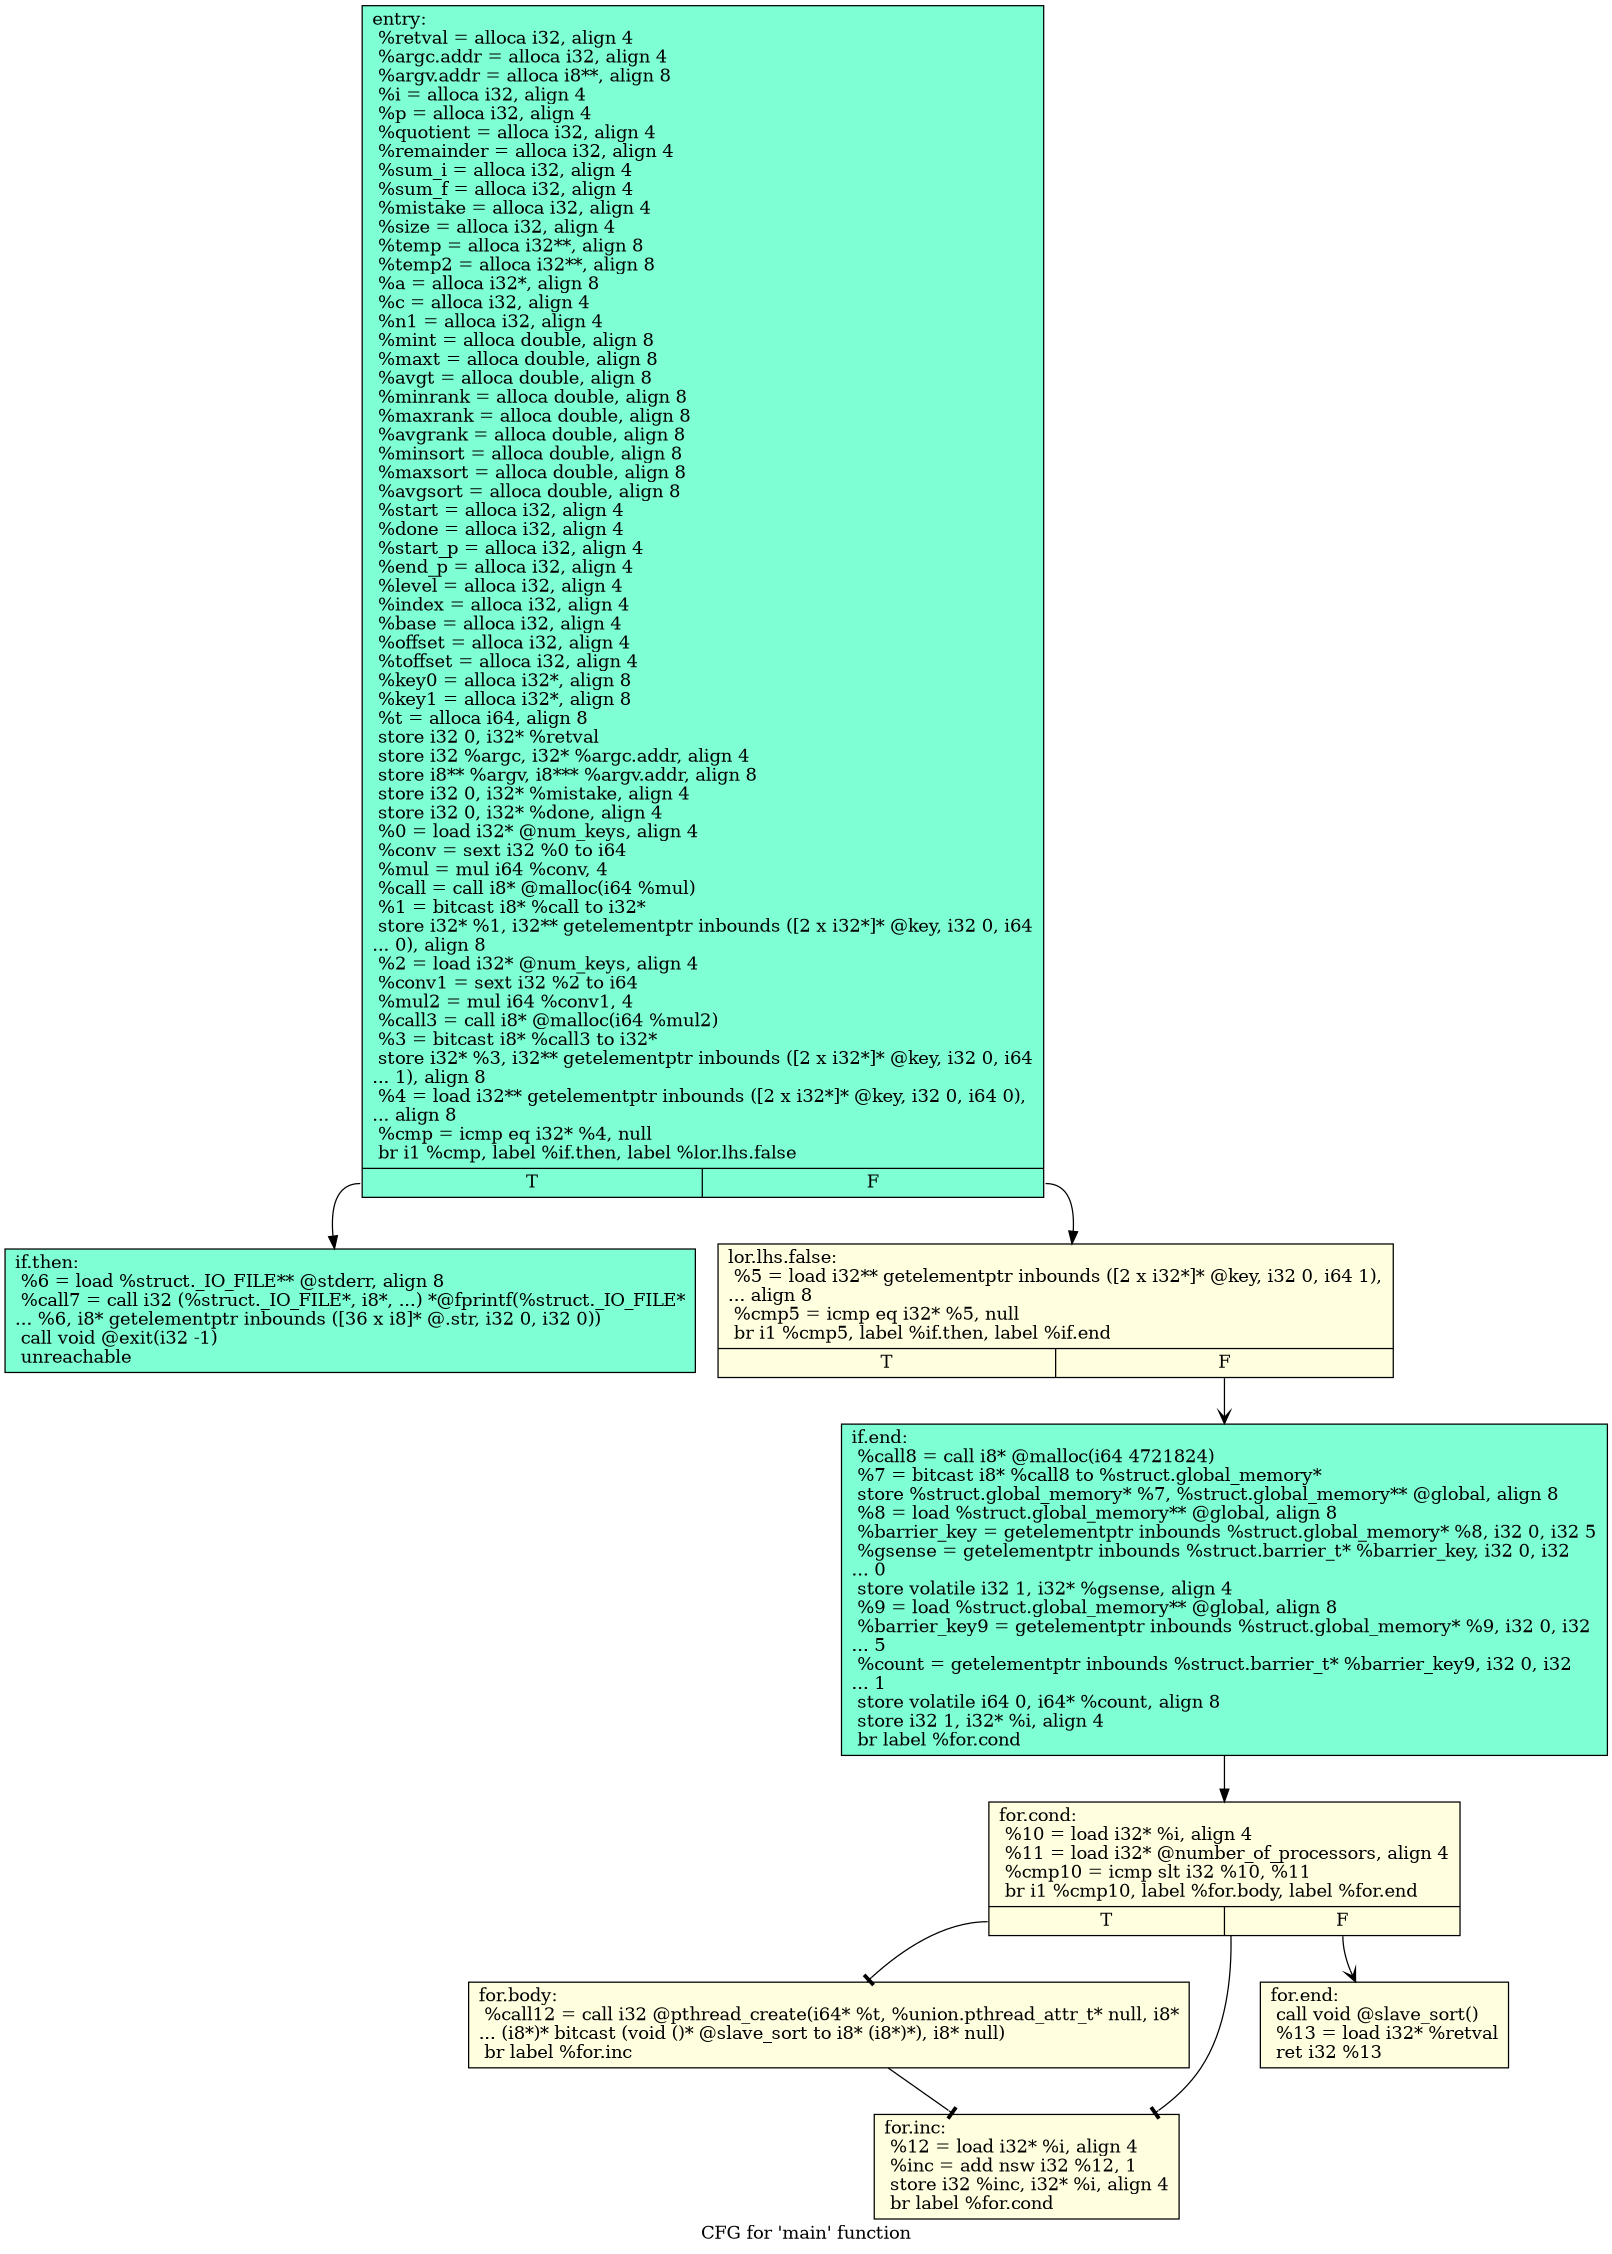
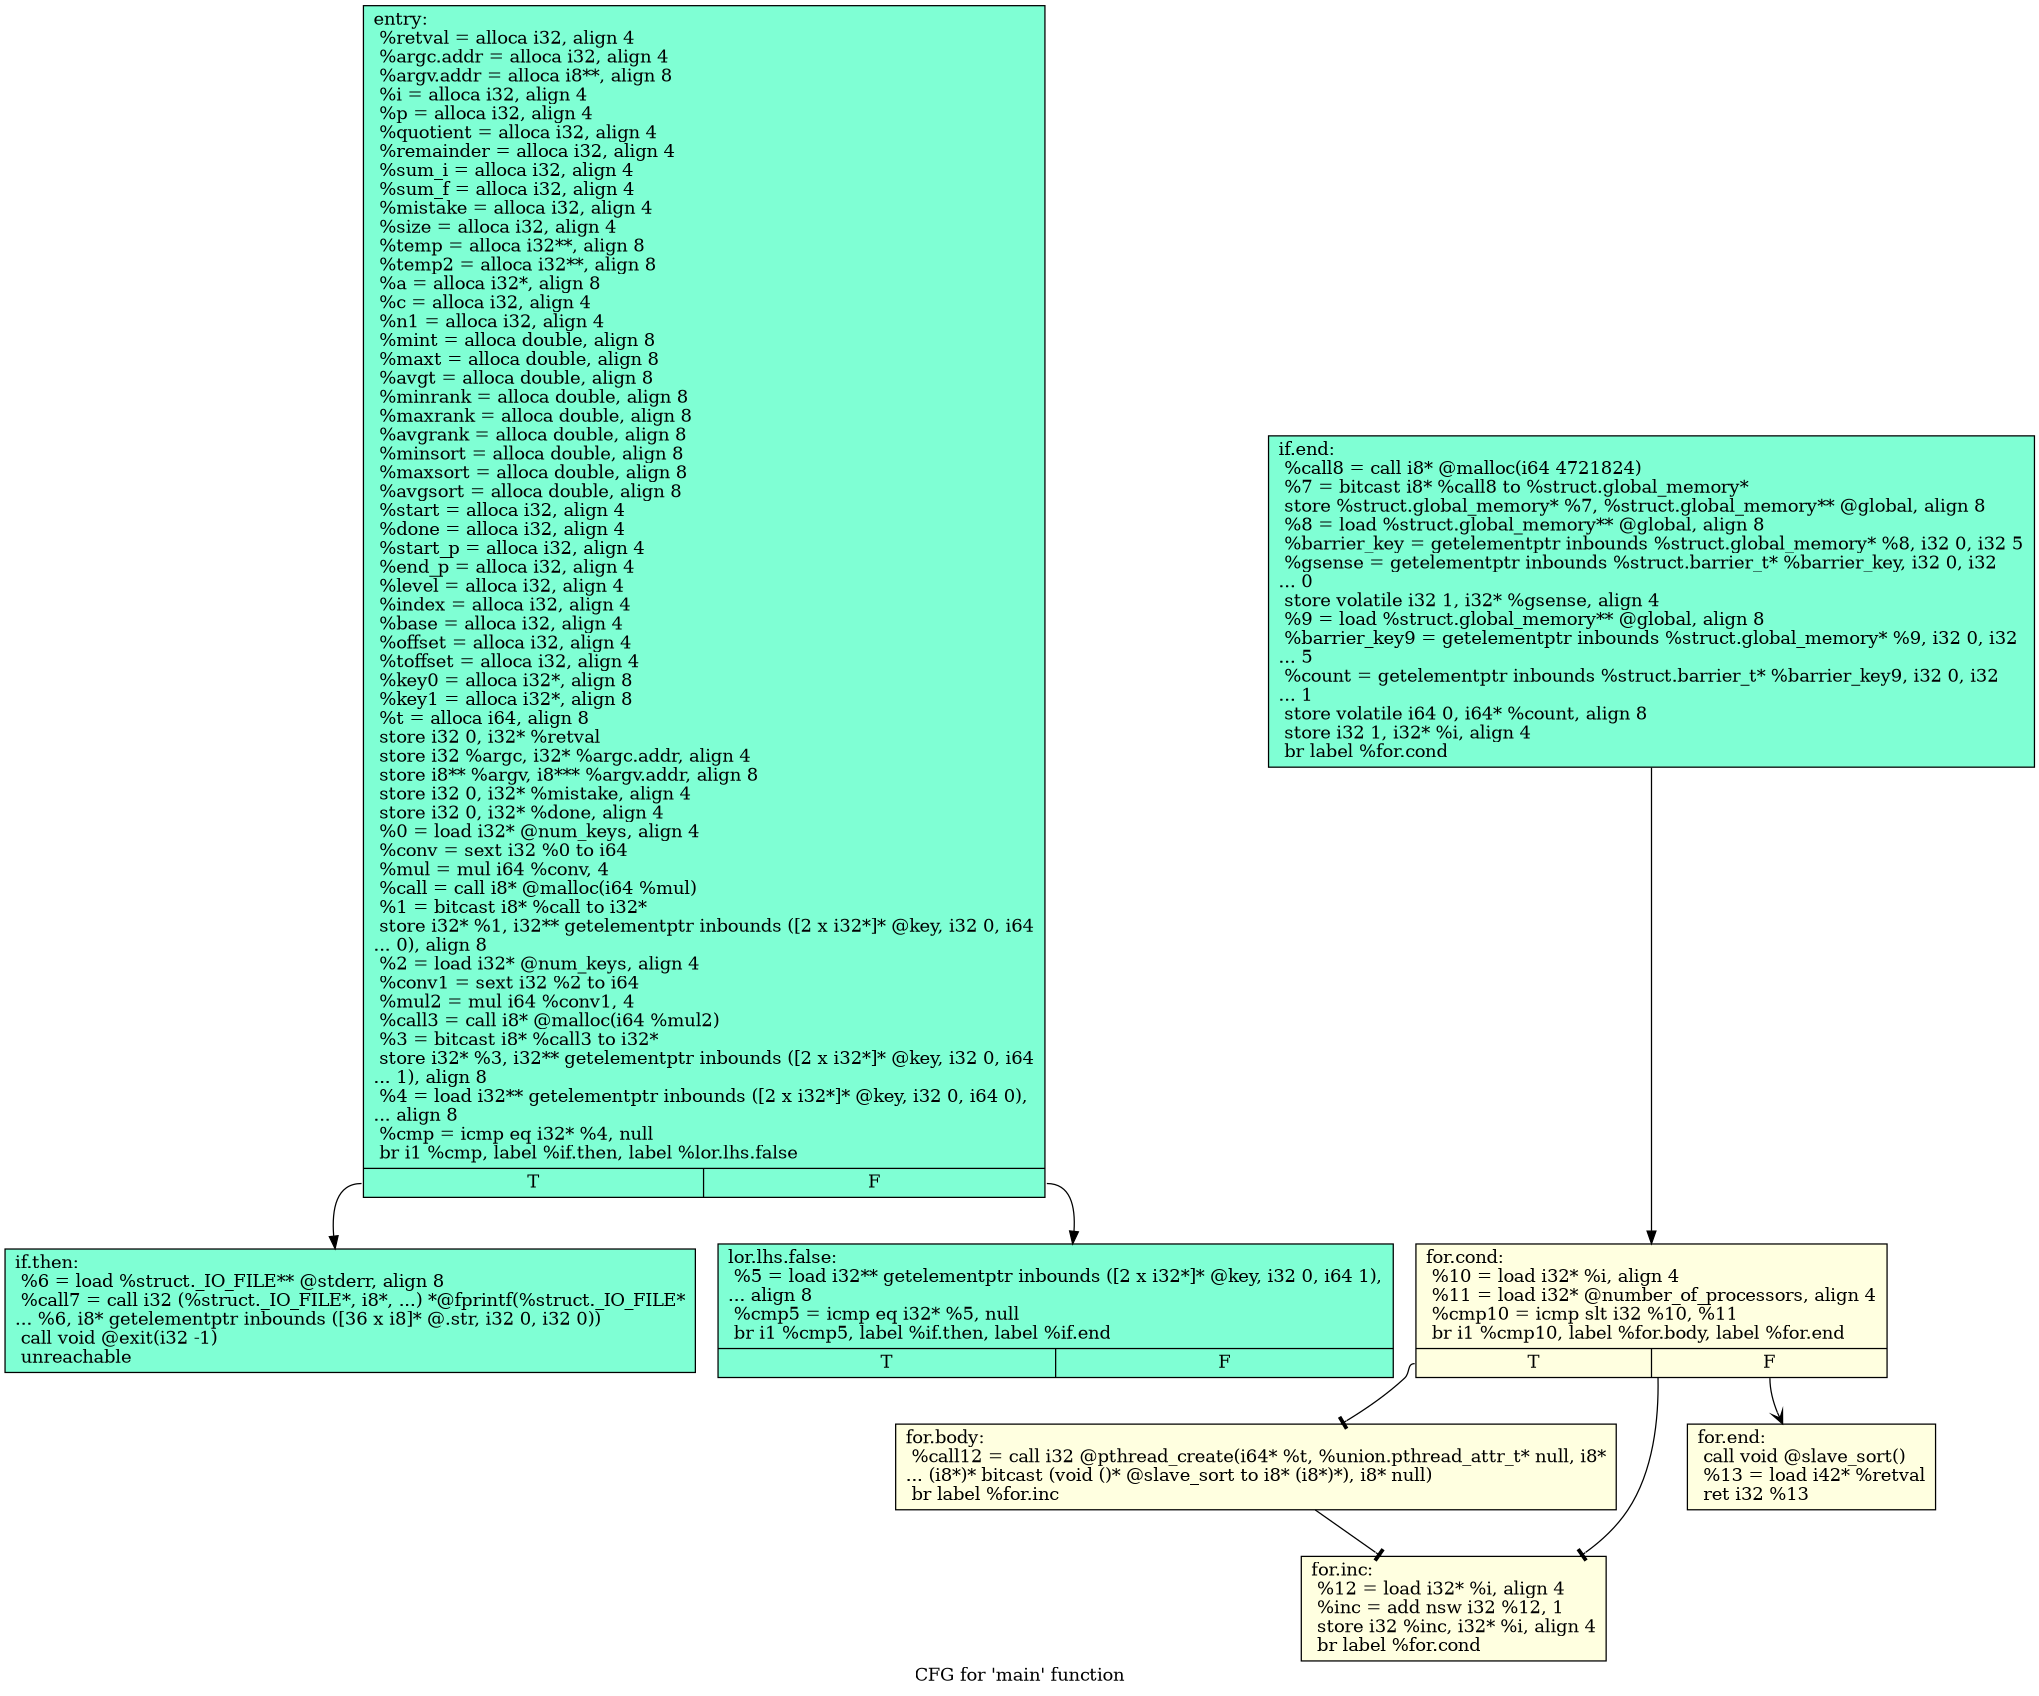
(1056, 1311) -> (1056, 1311)
(1224, 1395) -> none
(1384, 2034) -> (1811, 1476)
